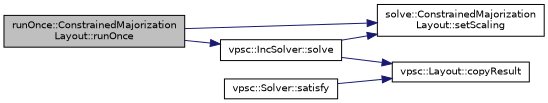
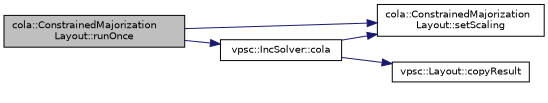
(461, 20) -> (461, 20)
(94, 31) -> (94, 31)
(281, 50) -> (281, 50)
(281, 89) -> none
